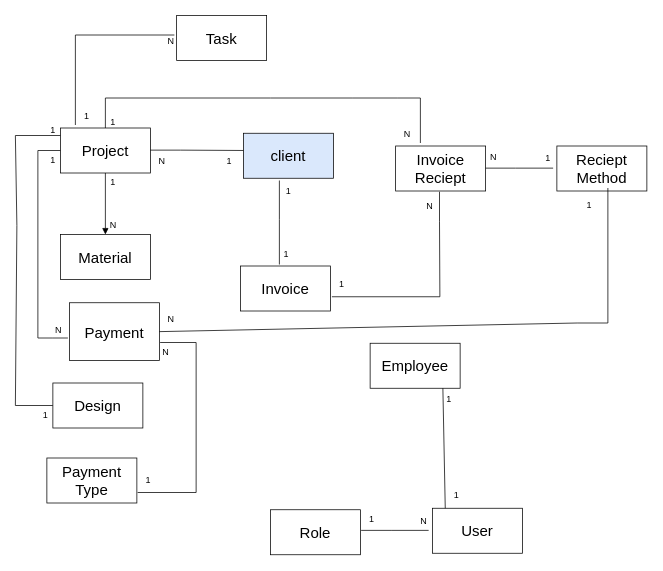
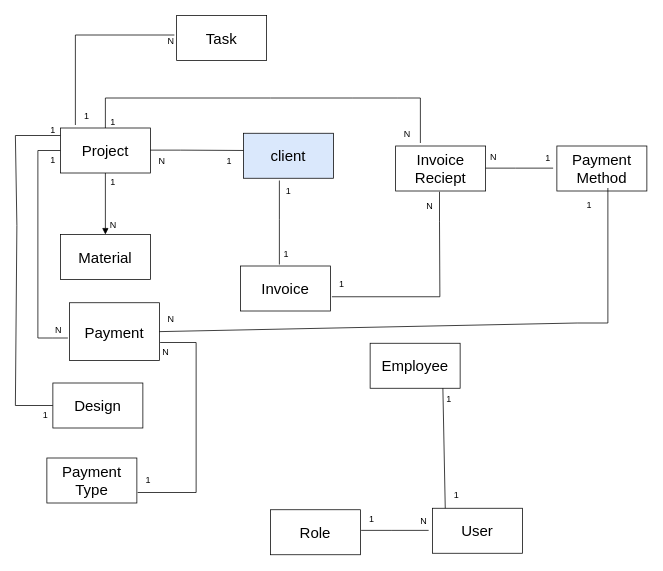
(602, 168) -> (602, 168)
